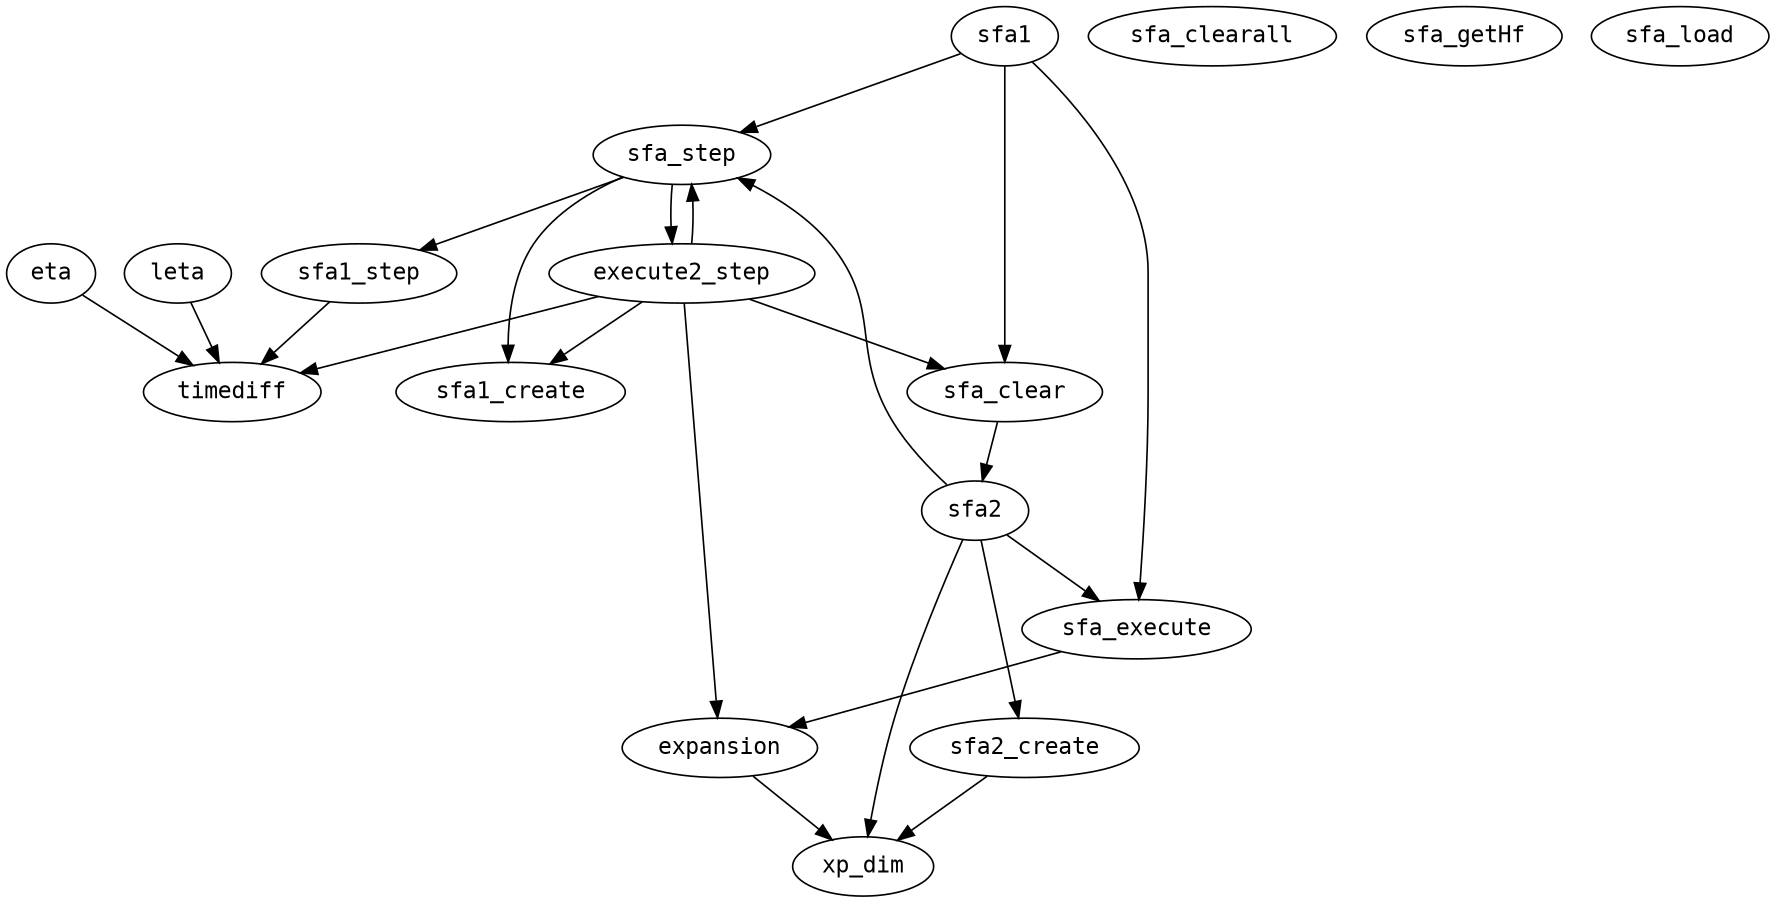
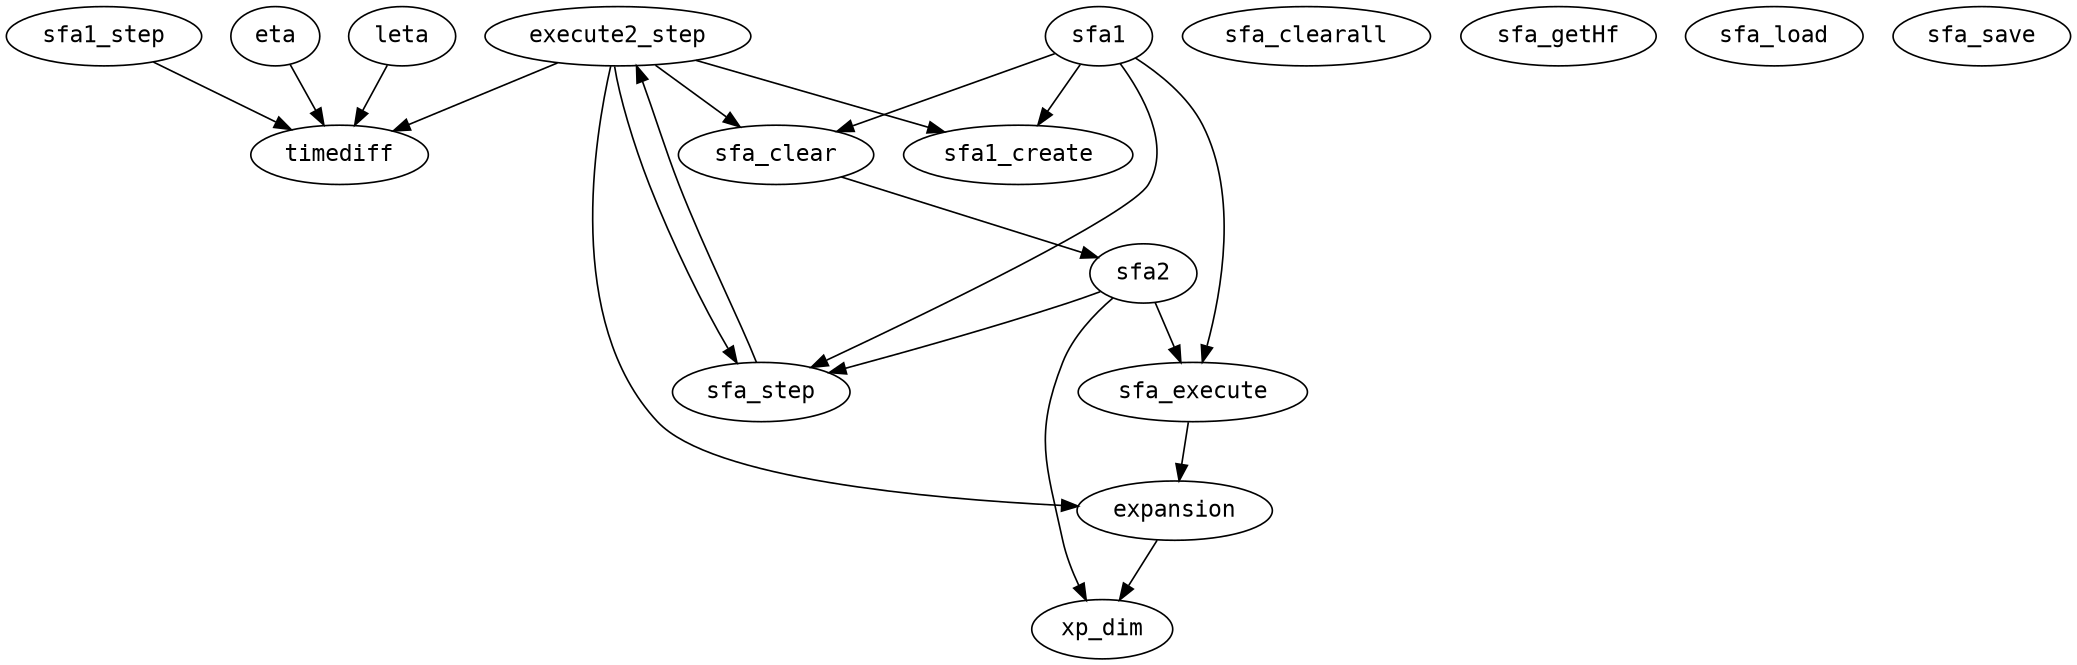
none -> (1982, 36)
(530, 211) -> none
(536, 241) -> (1064, 88)
(1025, 748) -> none
